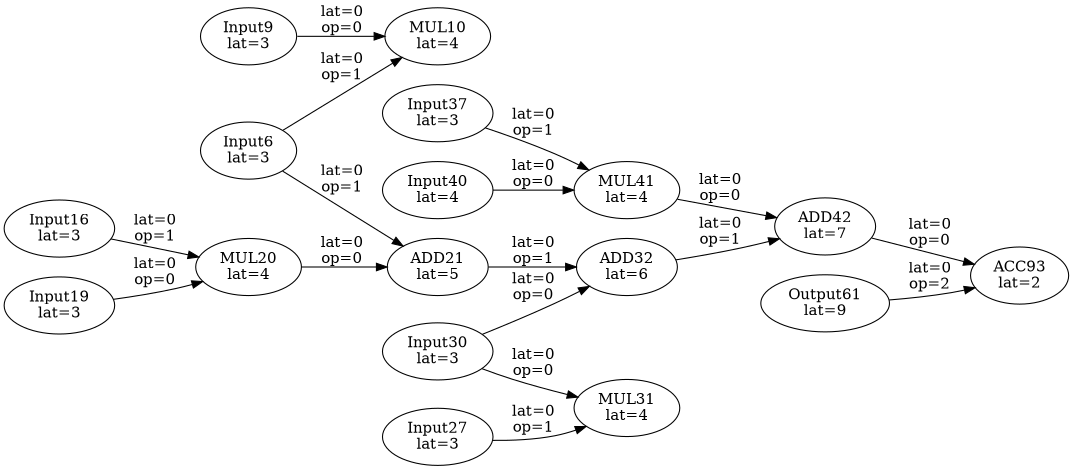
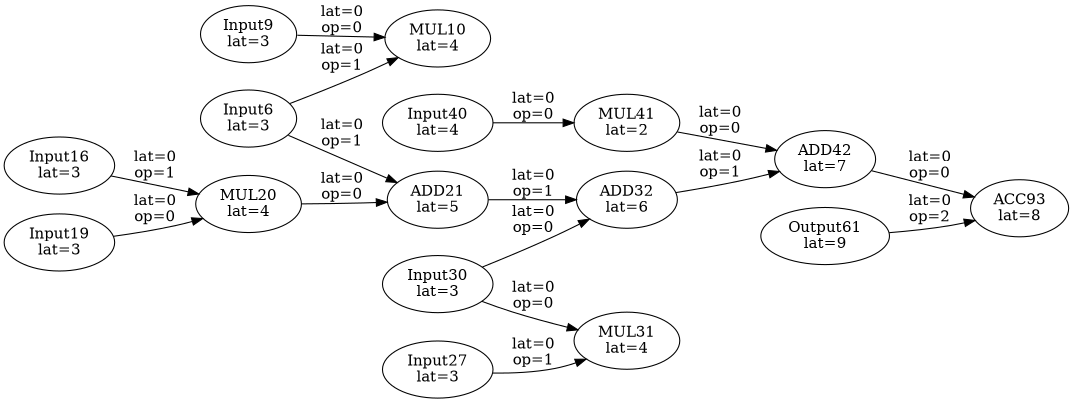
(438, 113) -> none
(627, 190) -> (627, 123)
(1020, 276) -> (1020, 208)
